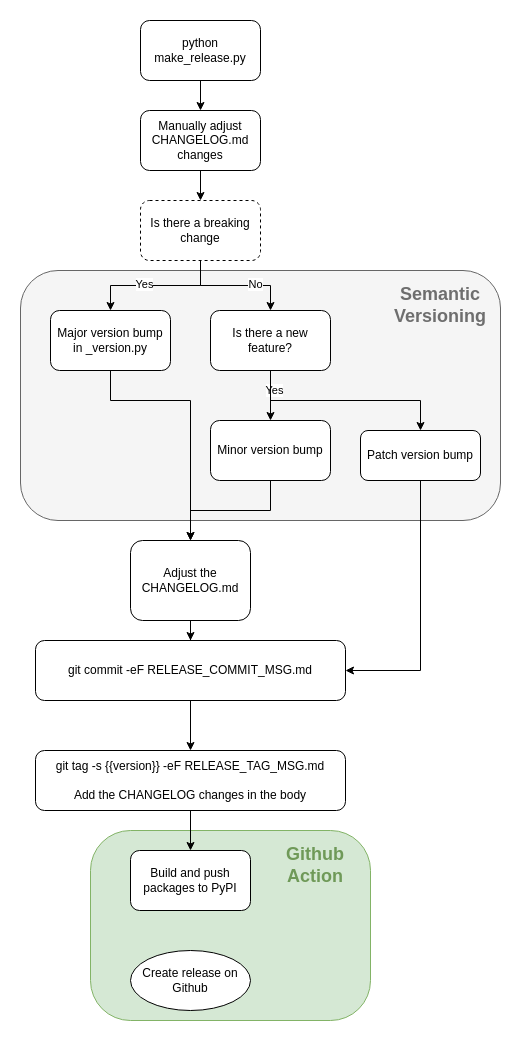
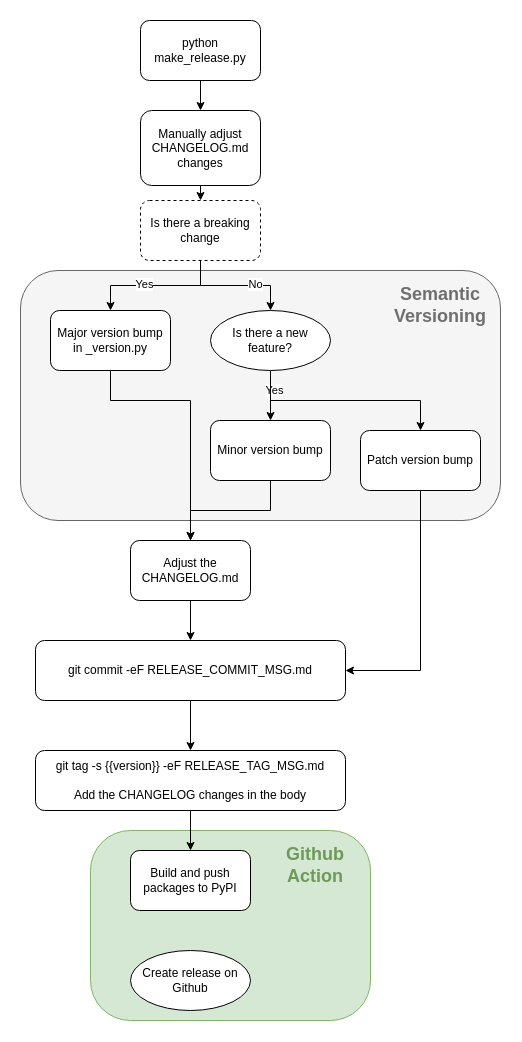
(201, 141) -> (201, 148)
(271, 341) -> (271, 341)
(421, 456) -> (421, 461)
(191, 581) -> (191, 571)
